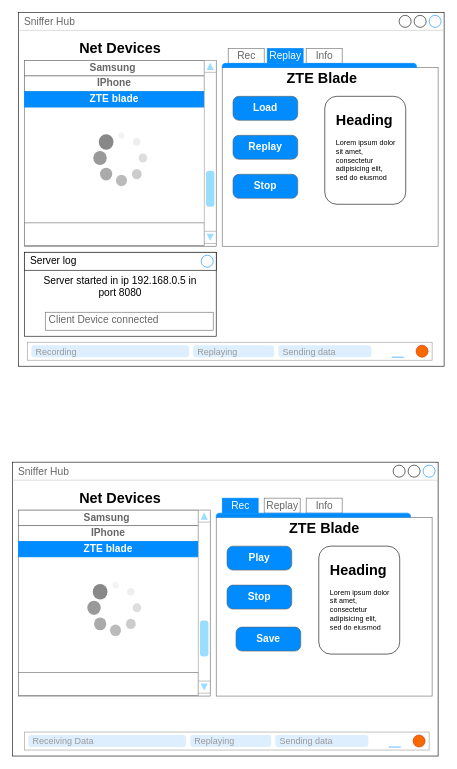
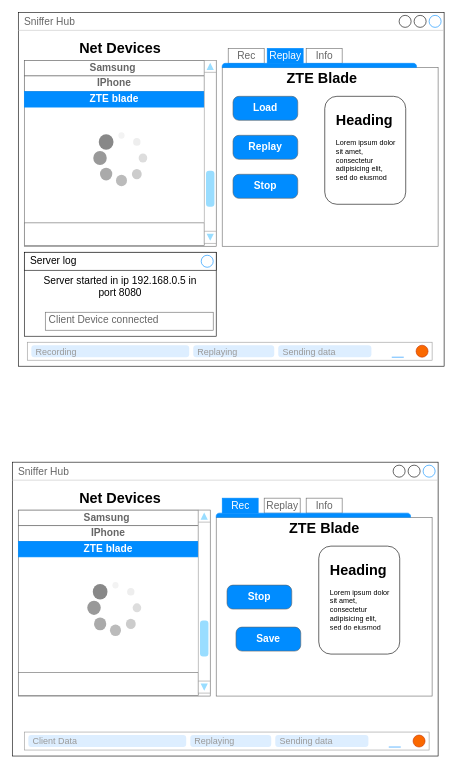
(260, 558) -> none
(64, 741) -> (57, 741)
